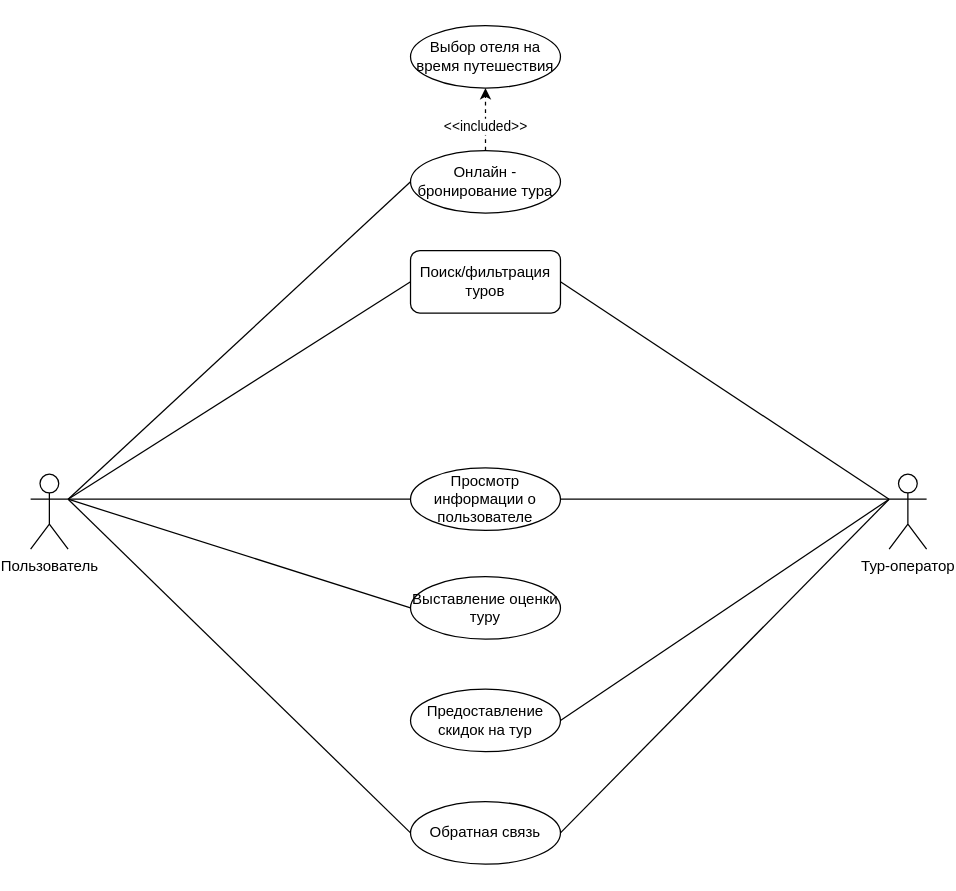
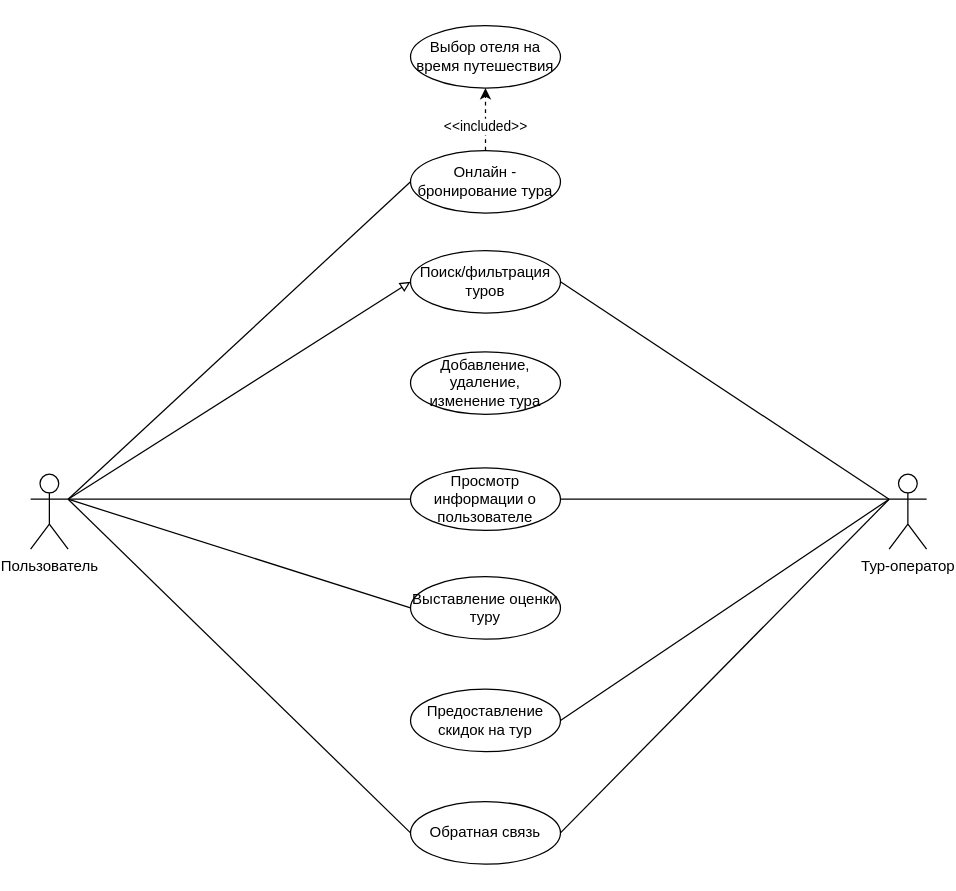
(486, 282) -> (486, 282)
(405, 286) -> (400, 288)
none -> (486, 383)
